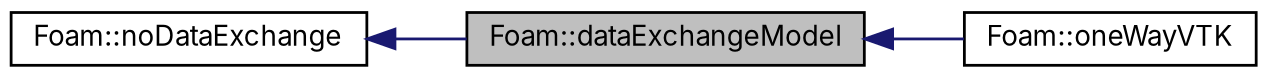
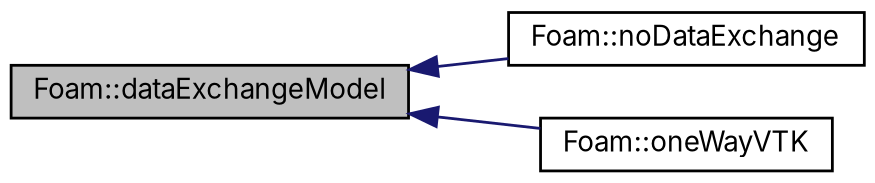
(431, 39) -> (473, 63)
